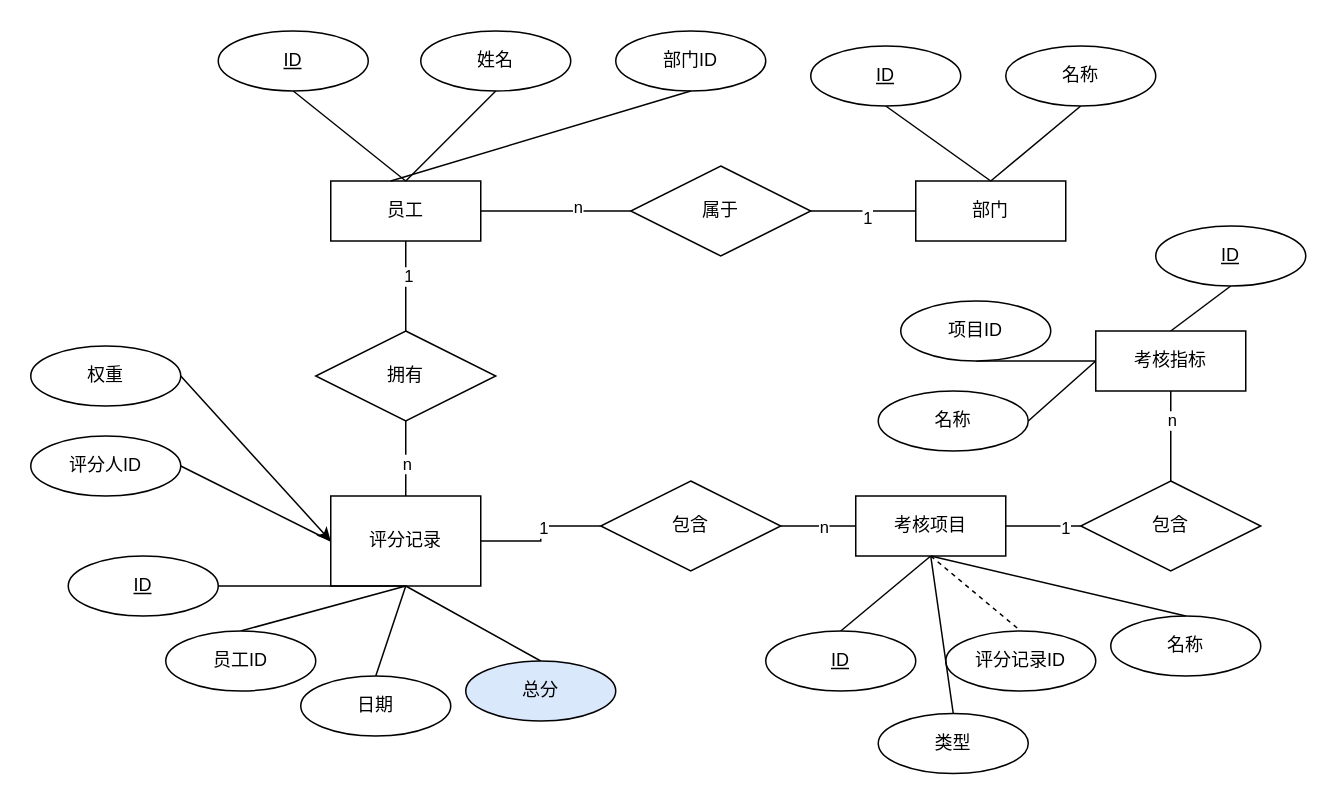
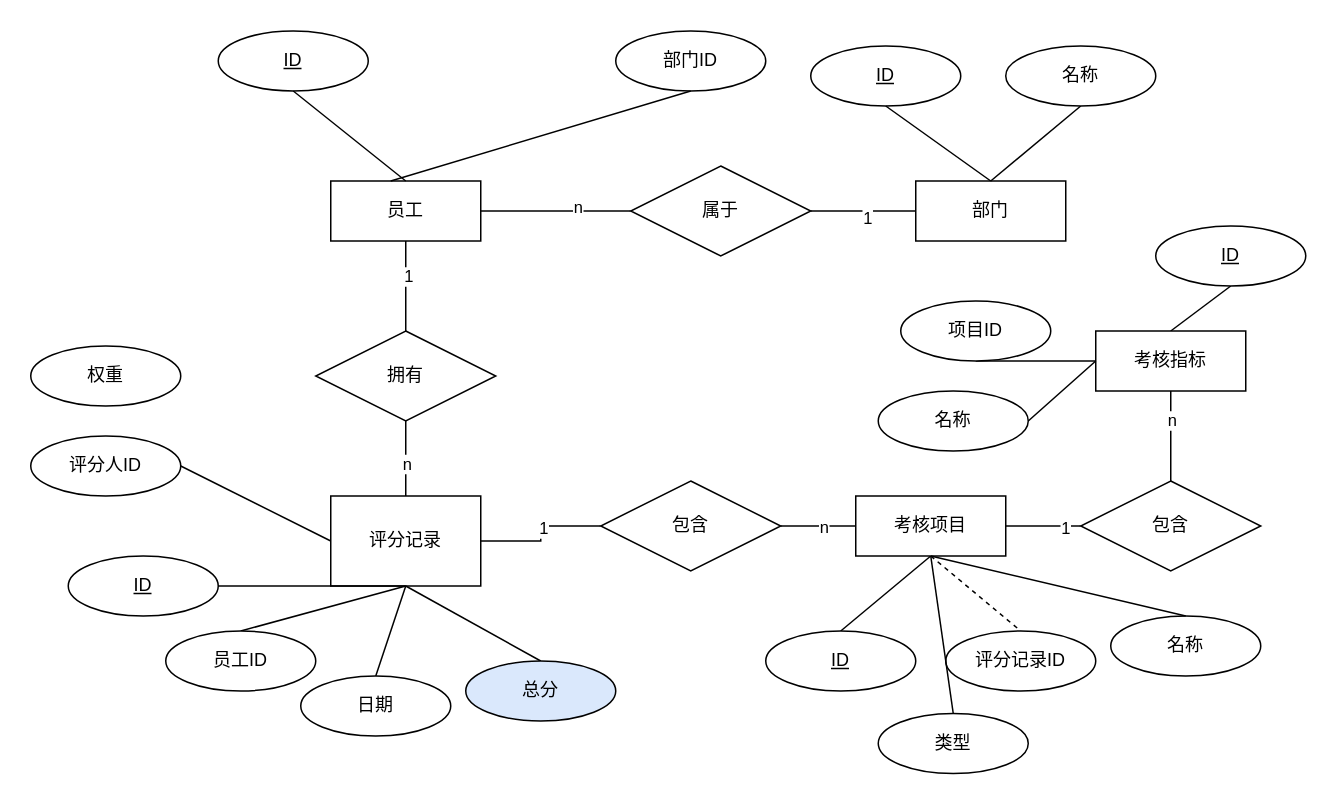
(496, 61) -> none
(456, 130) -> none
(252, 454) -> none
